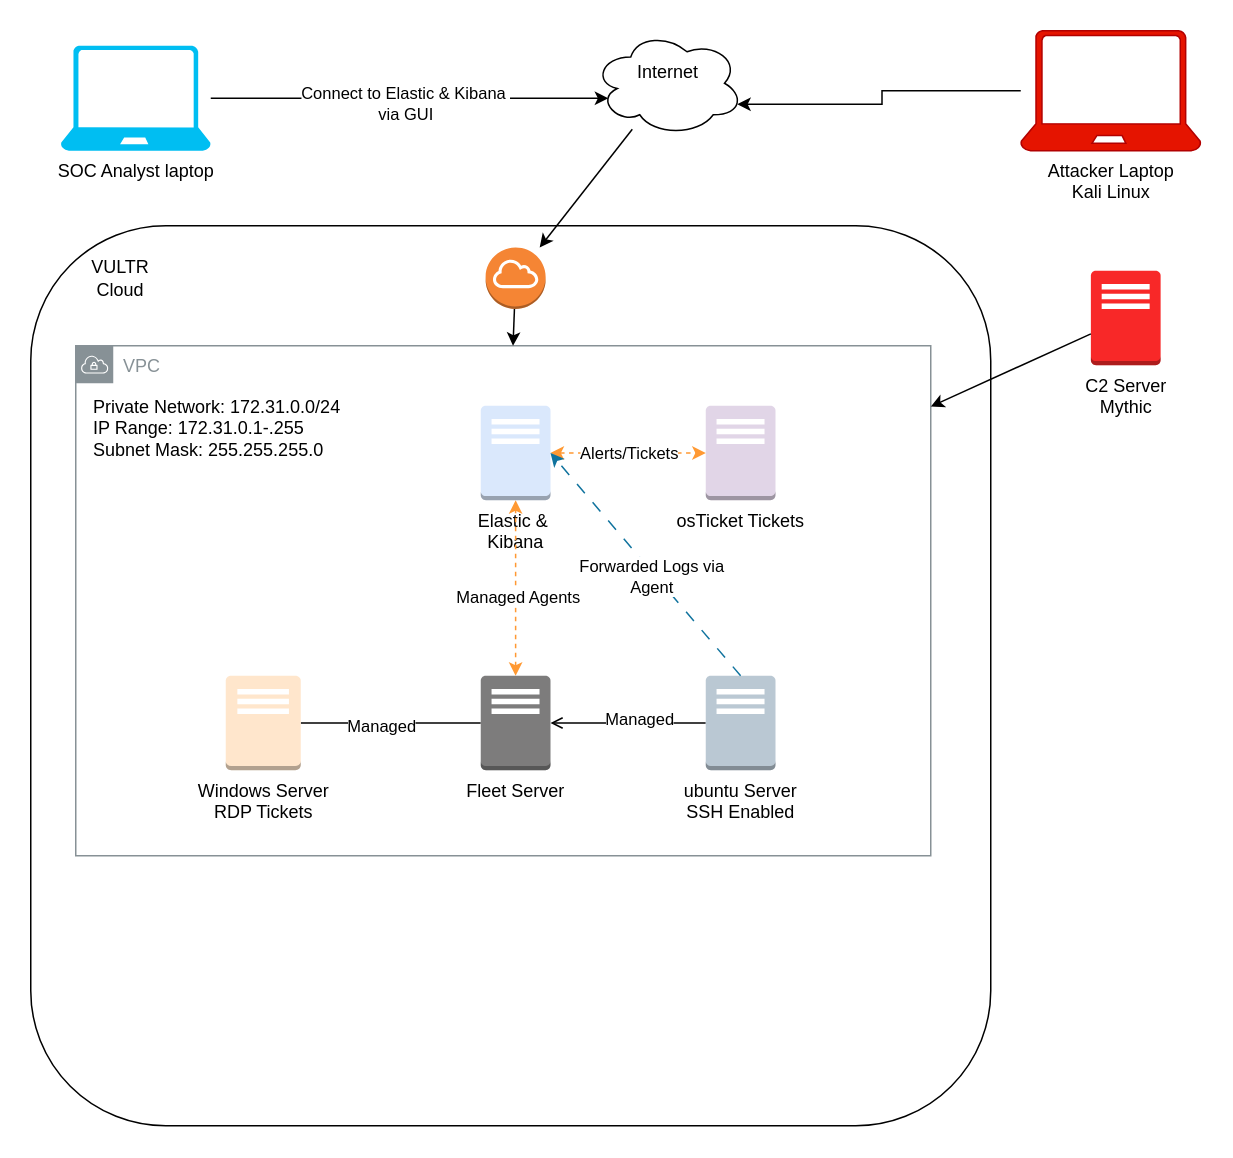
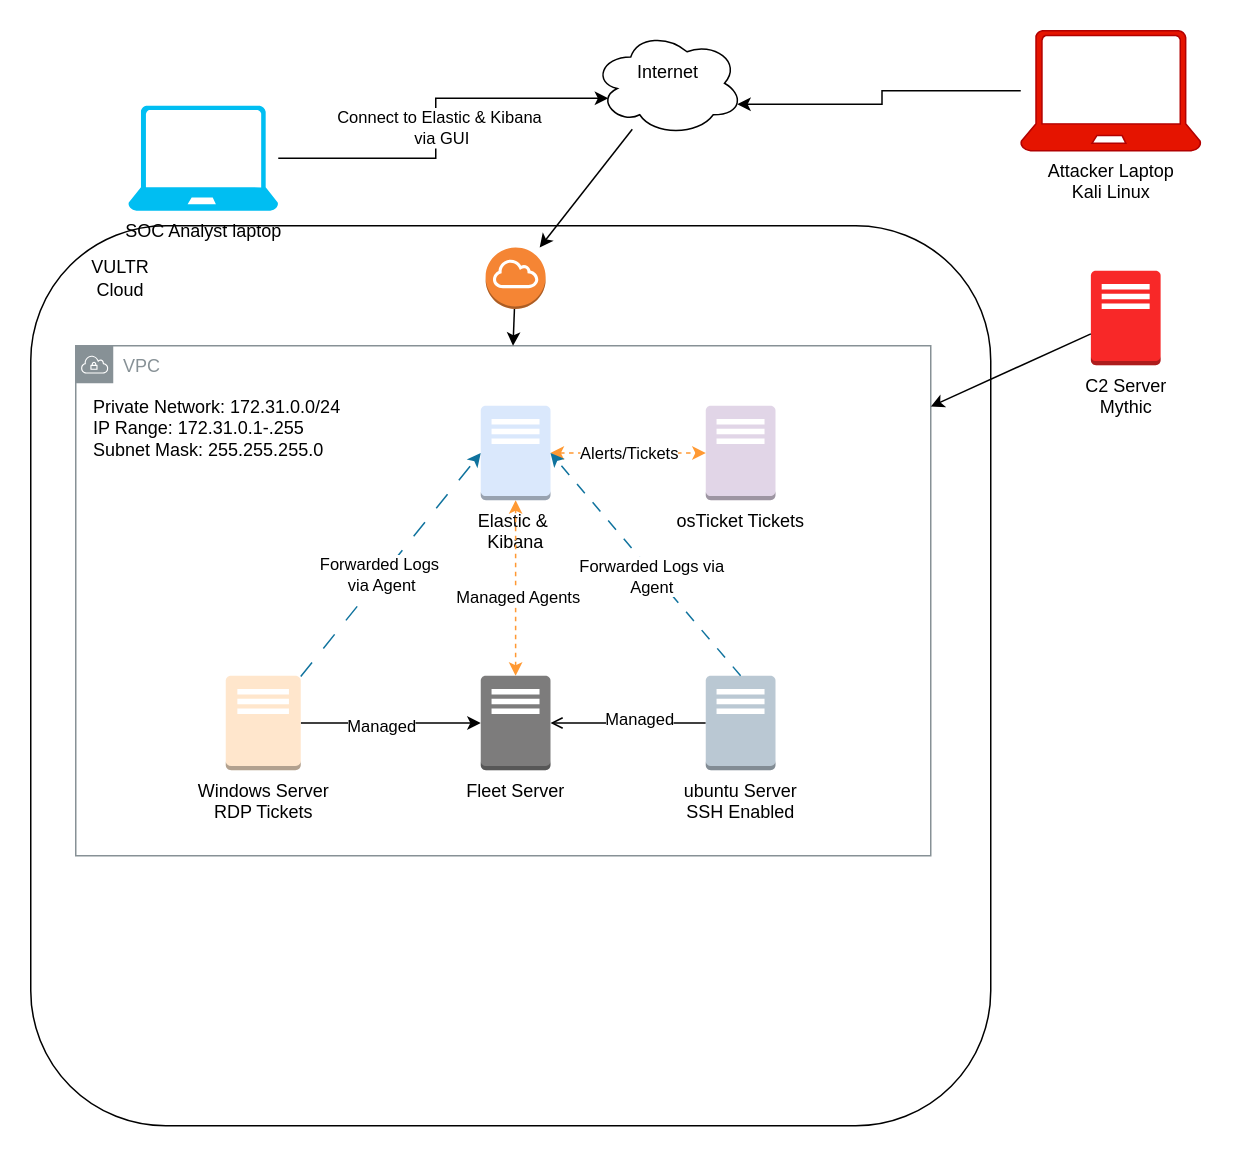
(136, 98) -> (203, 158)
none -> (395, 559)
(473, 723) -> (469, 723)
